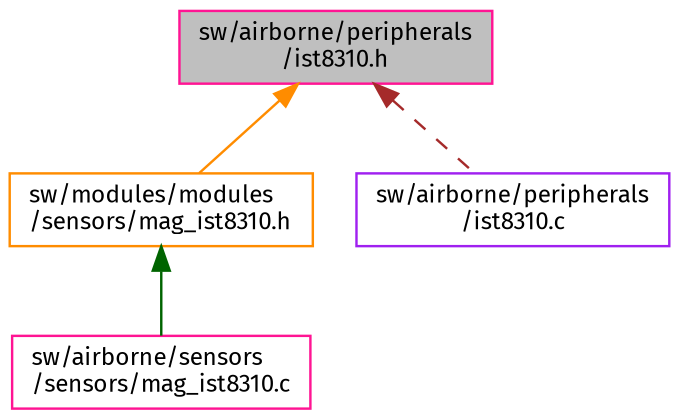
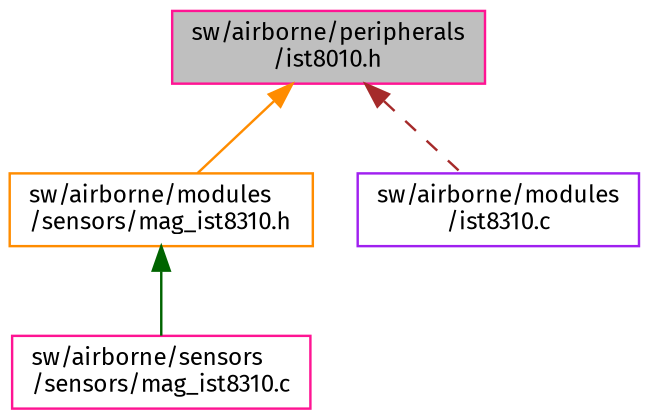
(336, 47) -> (329, 47)
(161, 210) -> (161, 210)
(513, 210) -> (498, 210)
